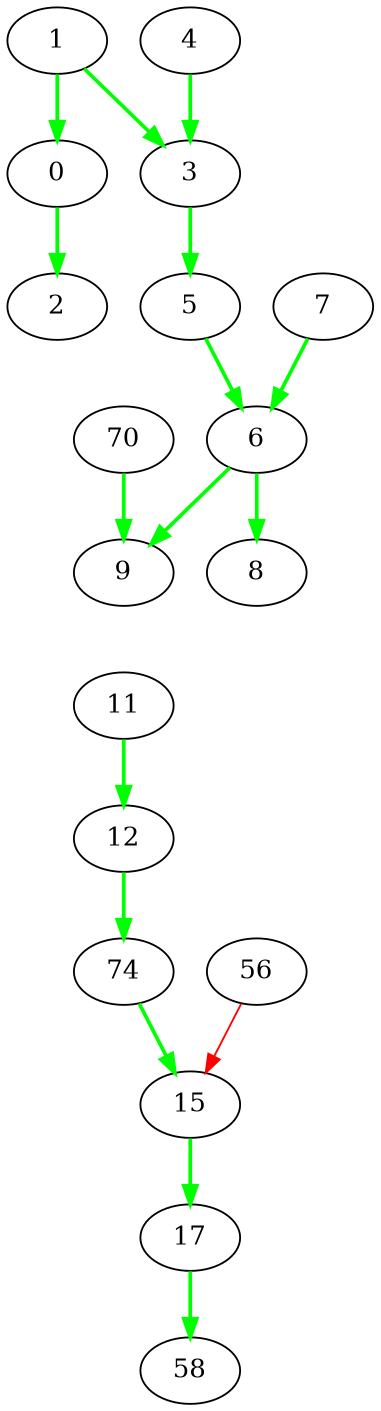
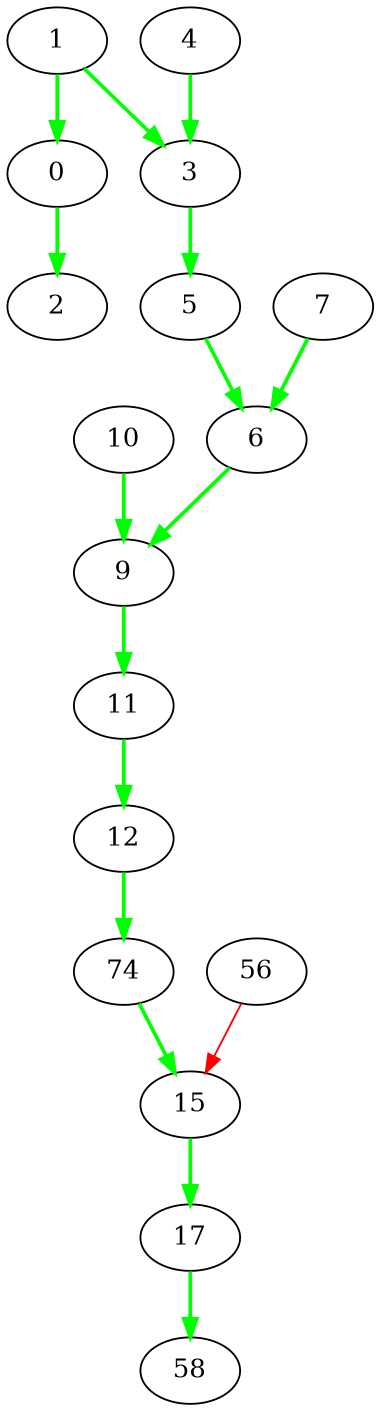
(124, 440) -> (124, 440)
(257, 573) -> none
none -> (124, 630)
